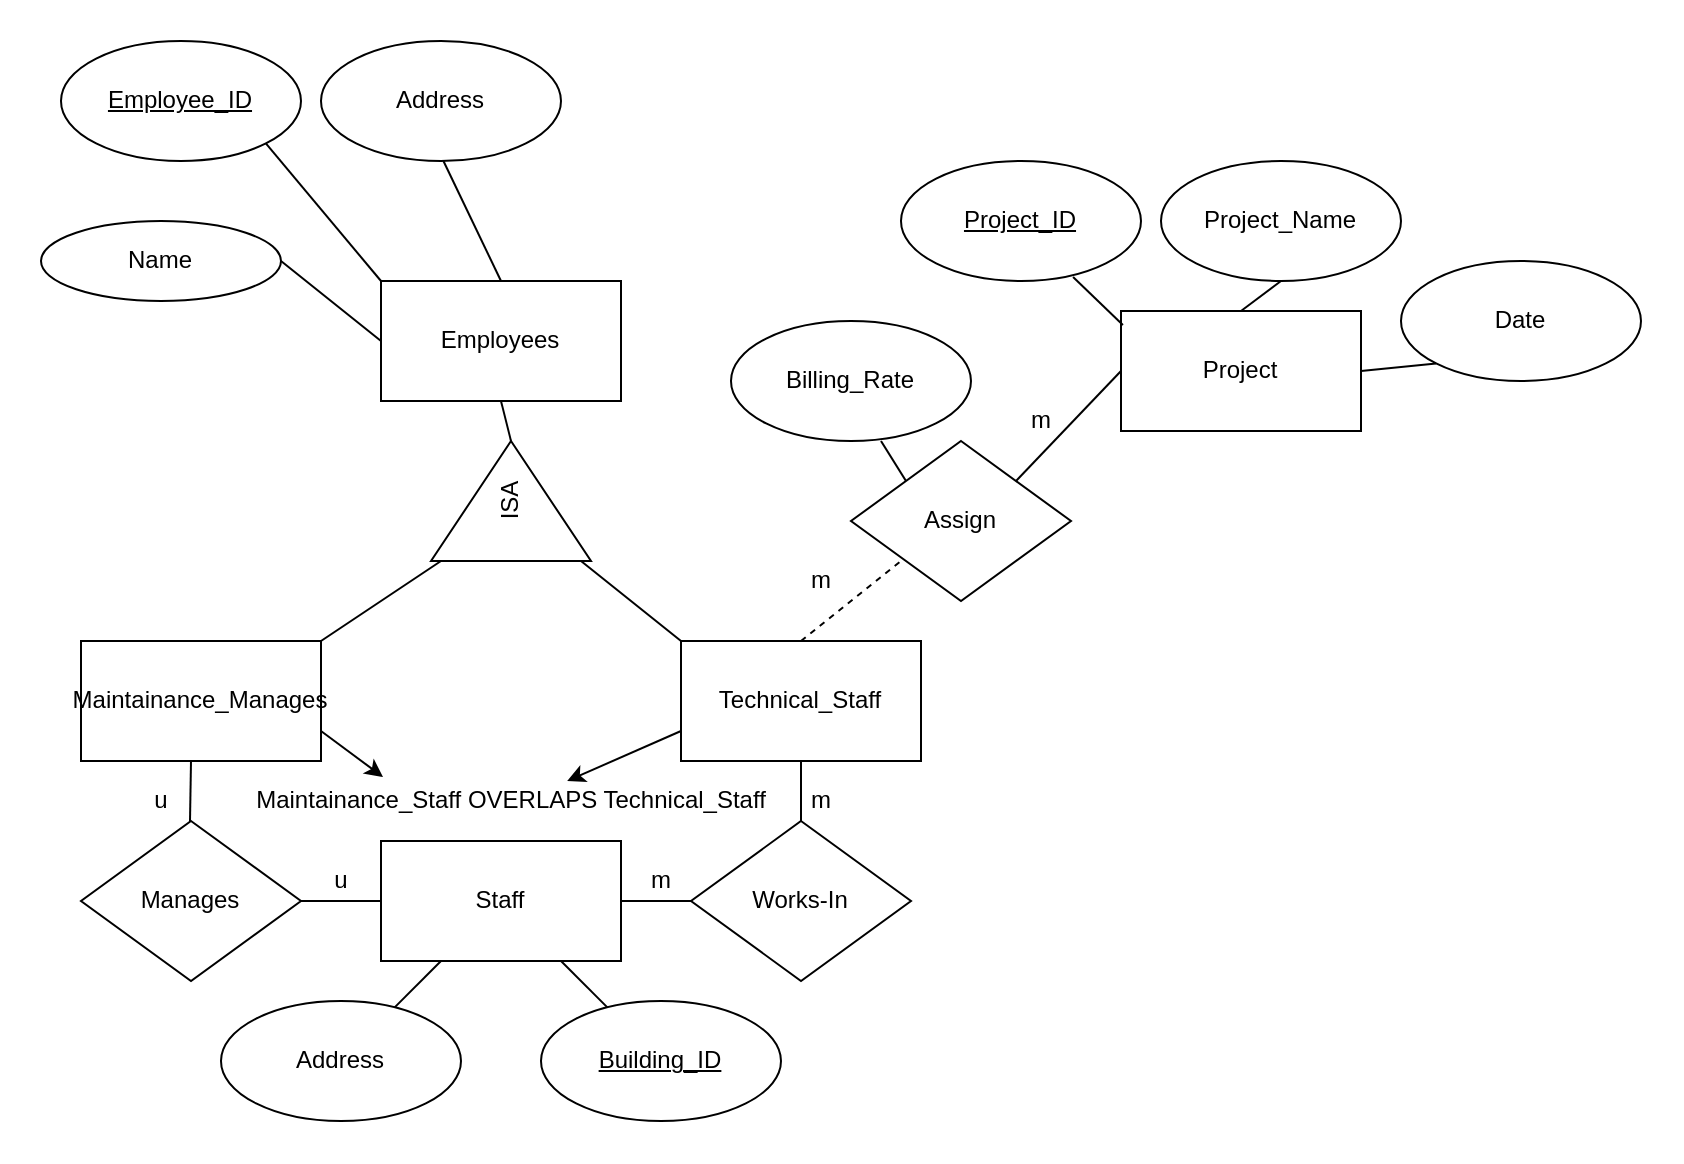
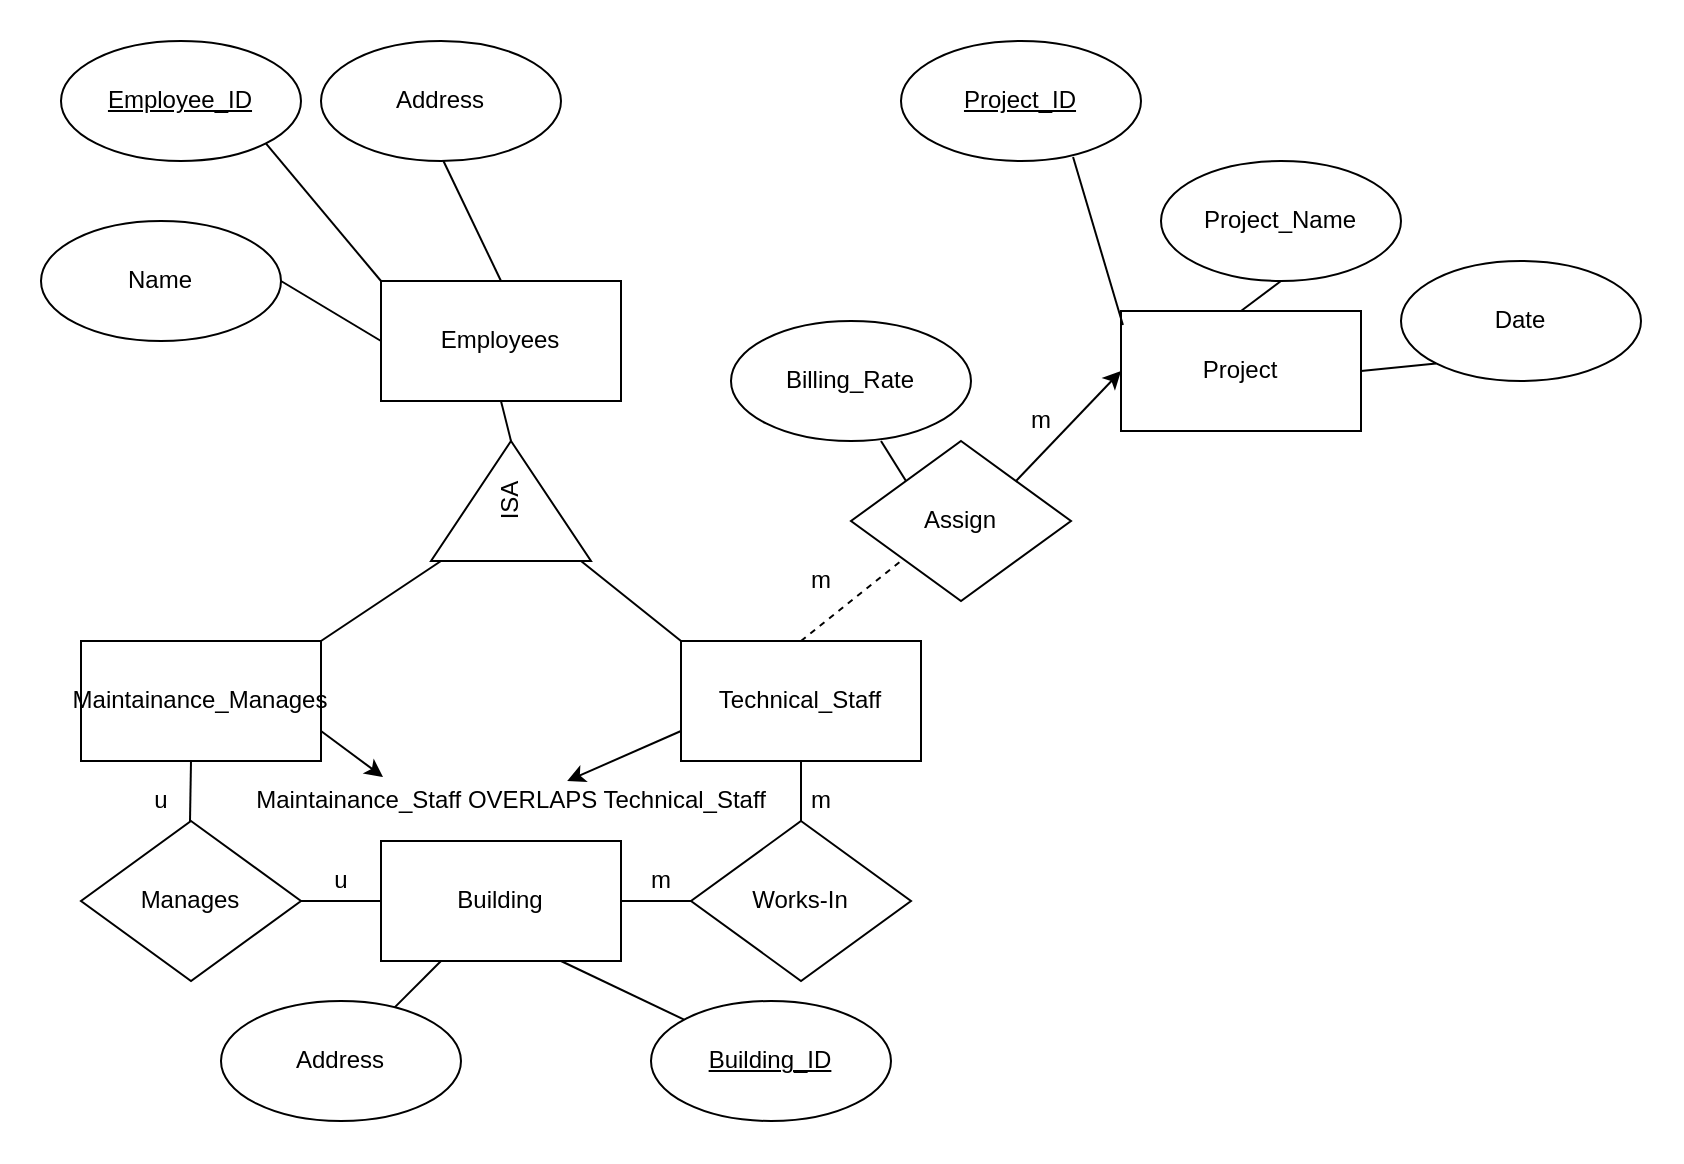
(1021, 221) -> (1021, 101)
(161, 261) -> (161, 281)
(1115, 378) -> (1111, 382)
(501, 901) -> (501, 901)
(661, 1061) -> (771, 1061)
